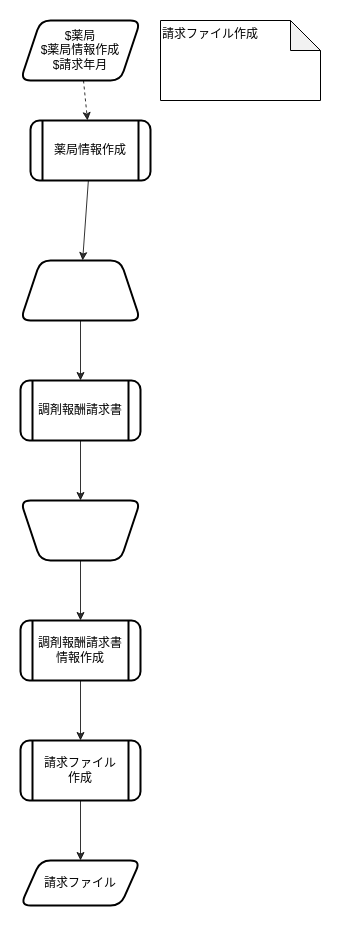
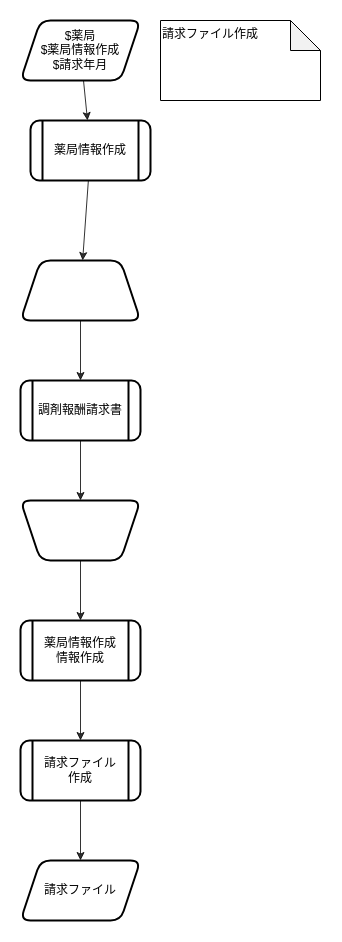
(85, 96) -> (85, 96)
(81, 651) -> (81, 651)
(81, 883) -> (81, 891)
